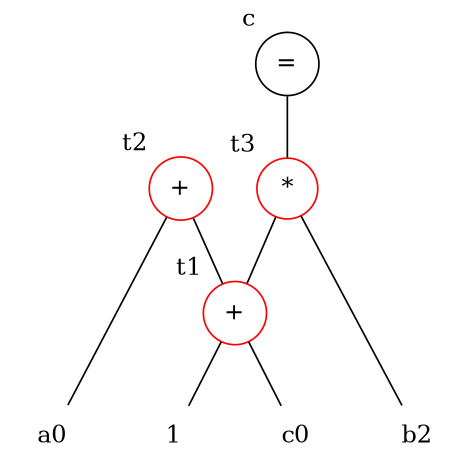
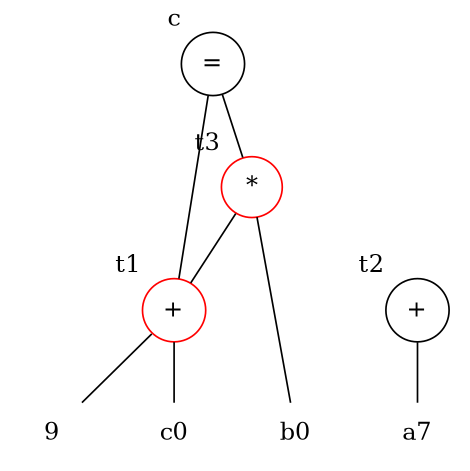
(181, 189) -> (417, 310)
(208, 251) -> (194, 187)
(52, 436) -> (417, 433)
(174, 436) -> (52, 433)
(417, 436) -> (296, 433)
